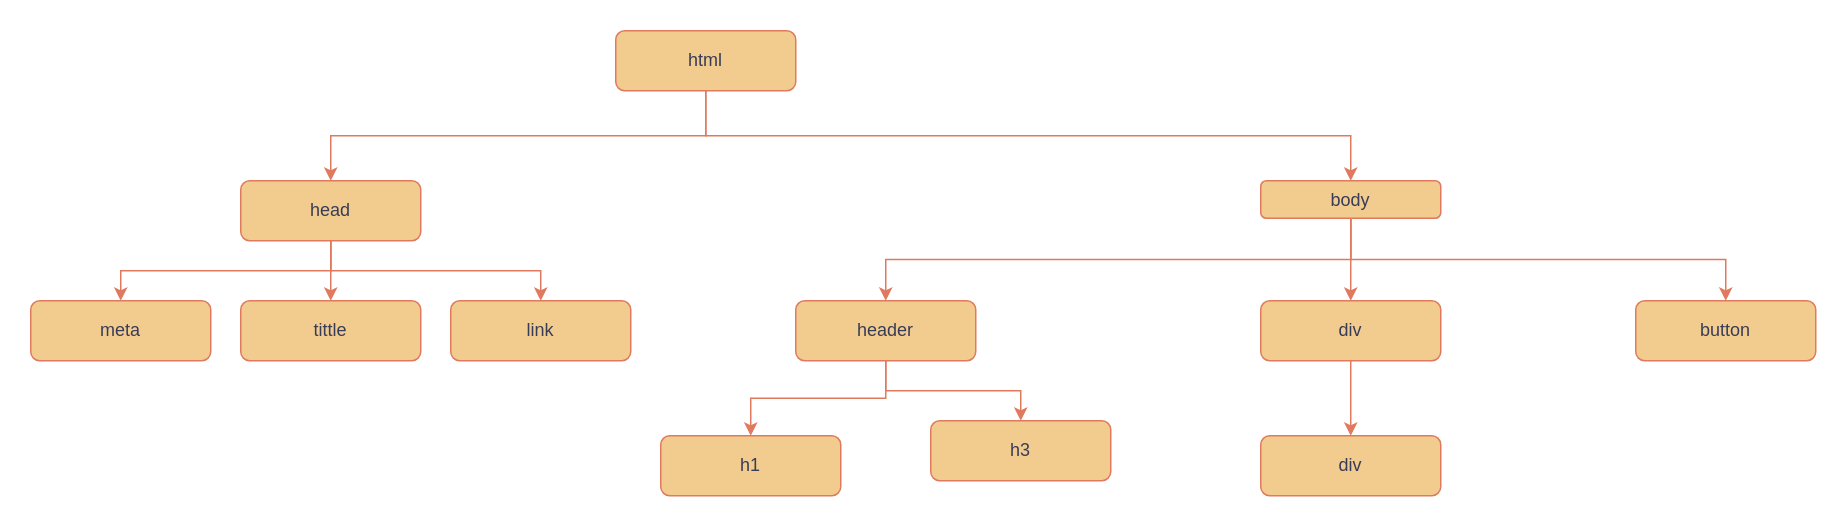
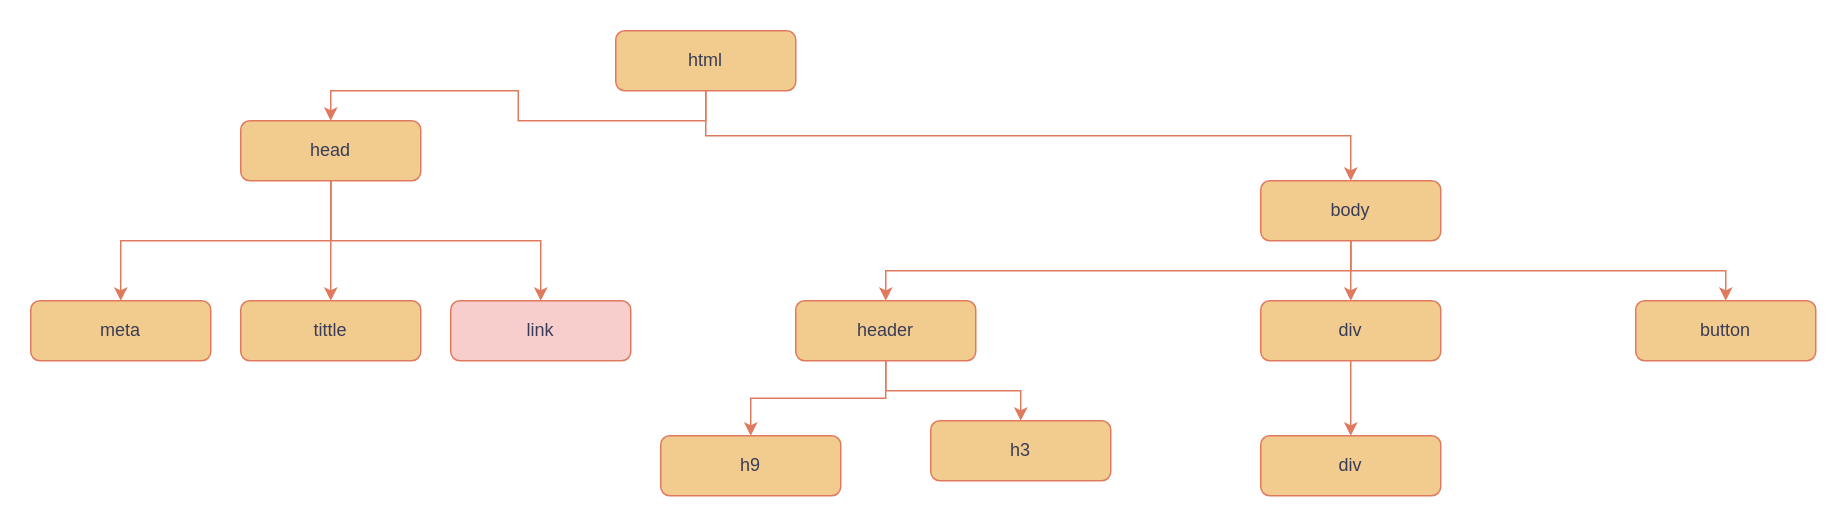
(1351, 200) -> (1351, 211)
(331, 211) -> (331, 151)
(541, 331) -> (541, 331)
(751, 466) -> (751, 466)
